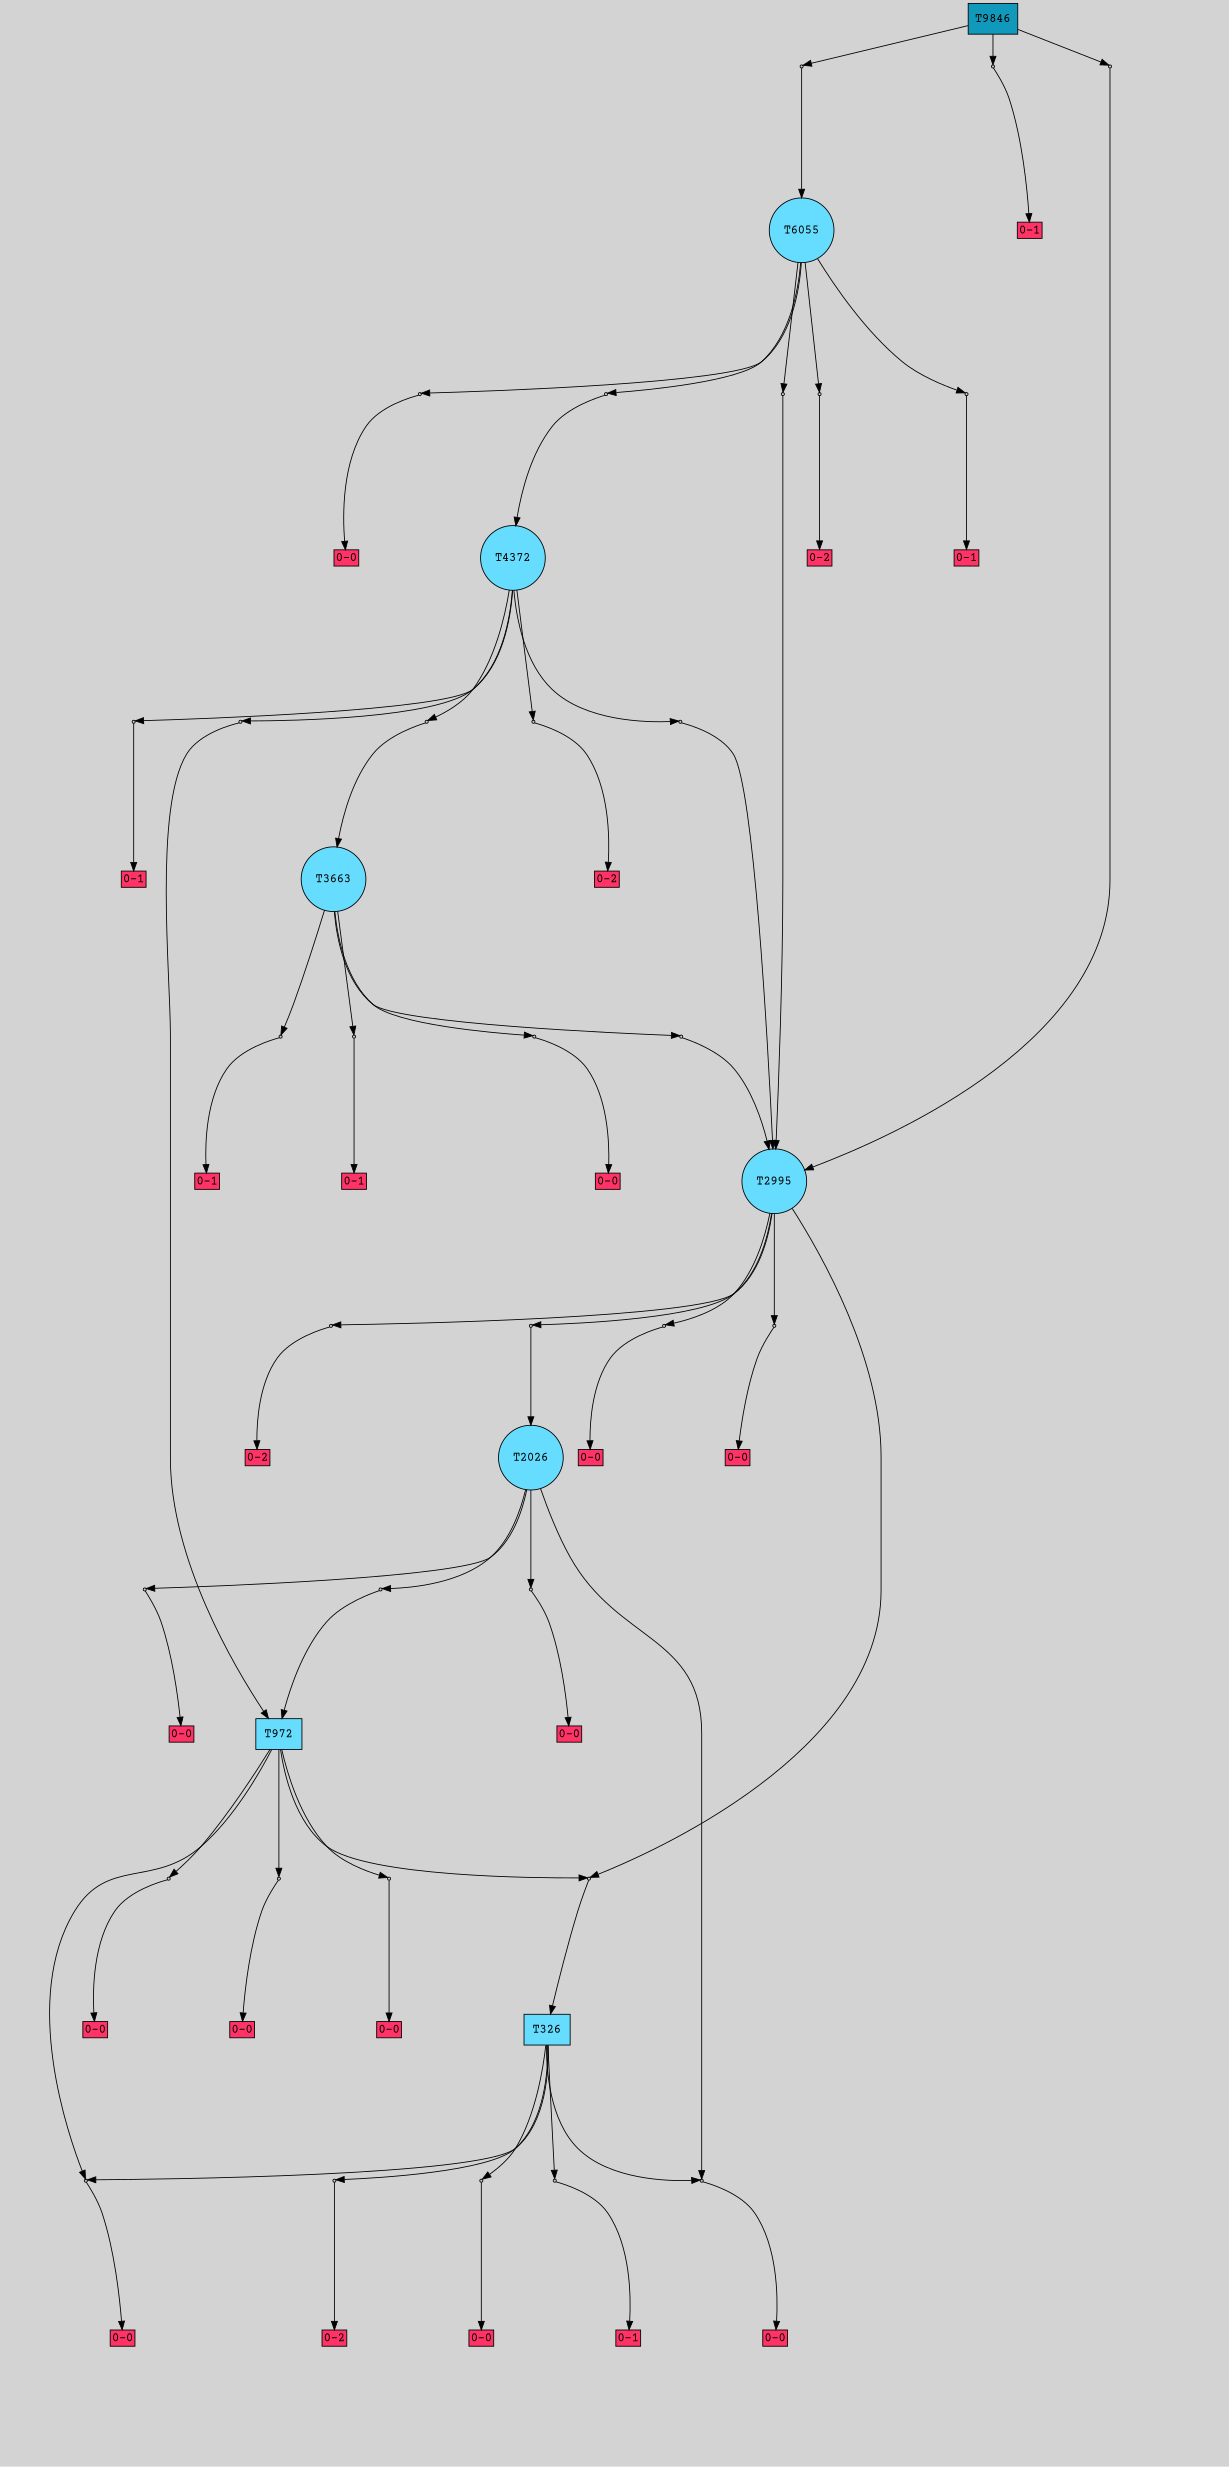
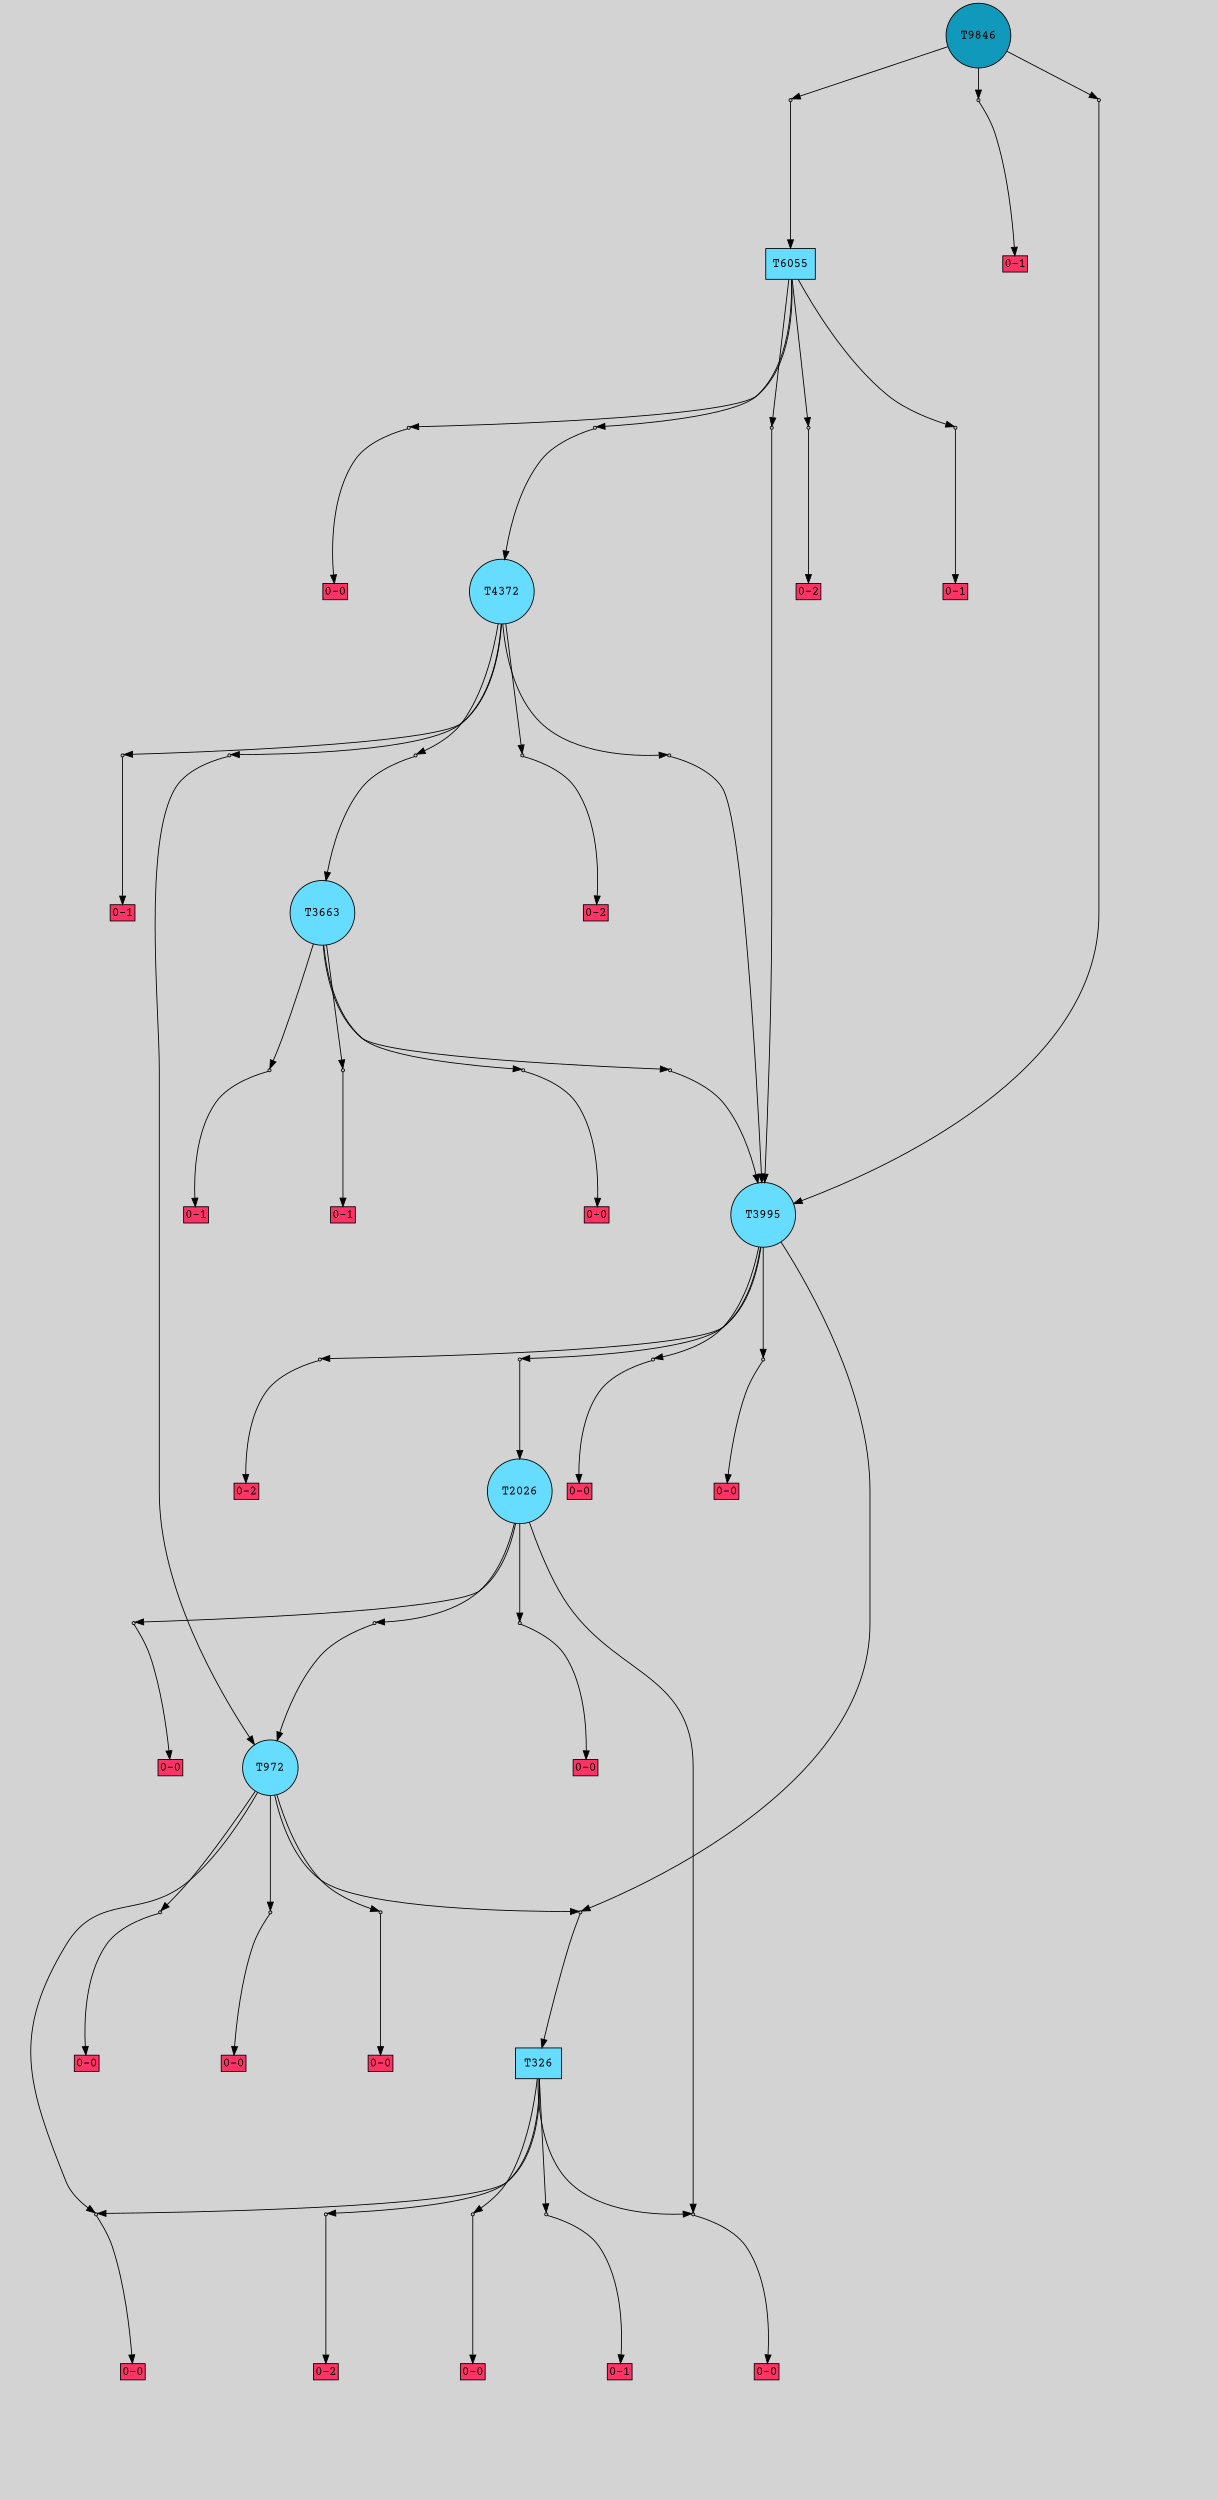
(993, 19) -> (978, 36)
(802, 230) -> (791, 264)
(774, 1181) -> (763, 1215)
(279, 1734) -> (270, 1768)
